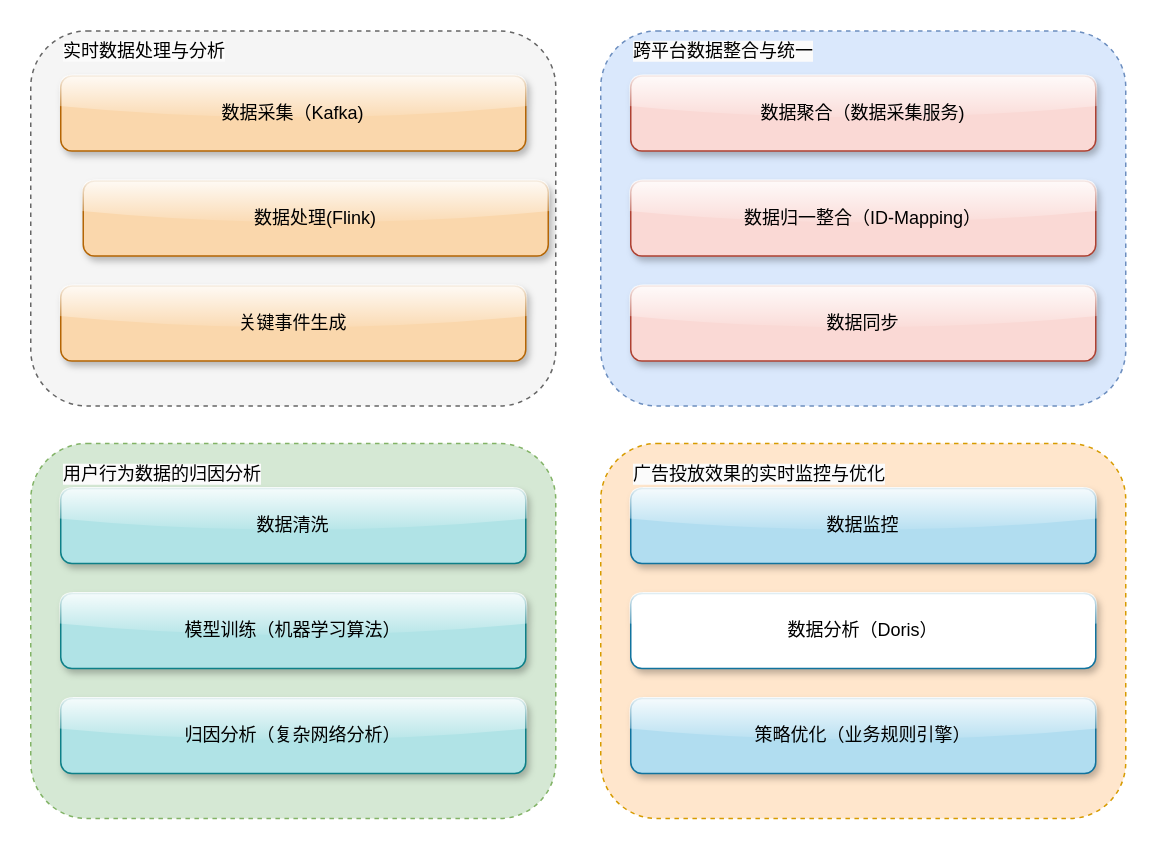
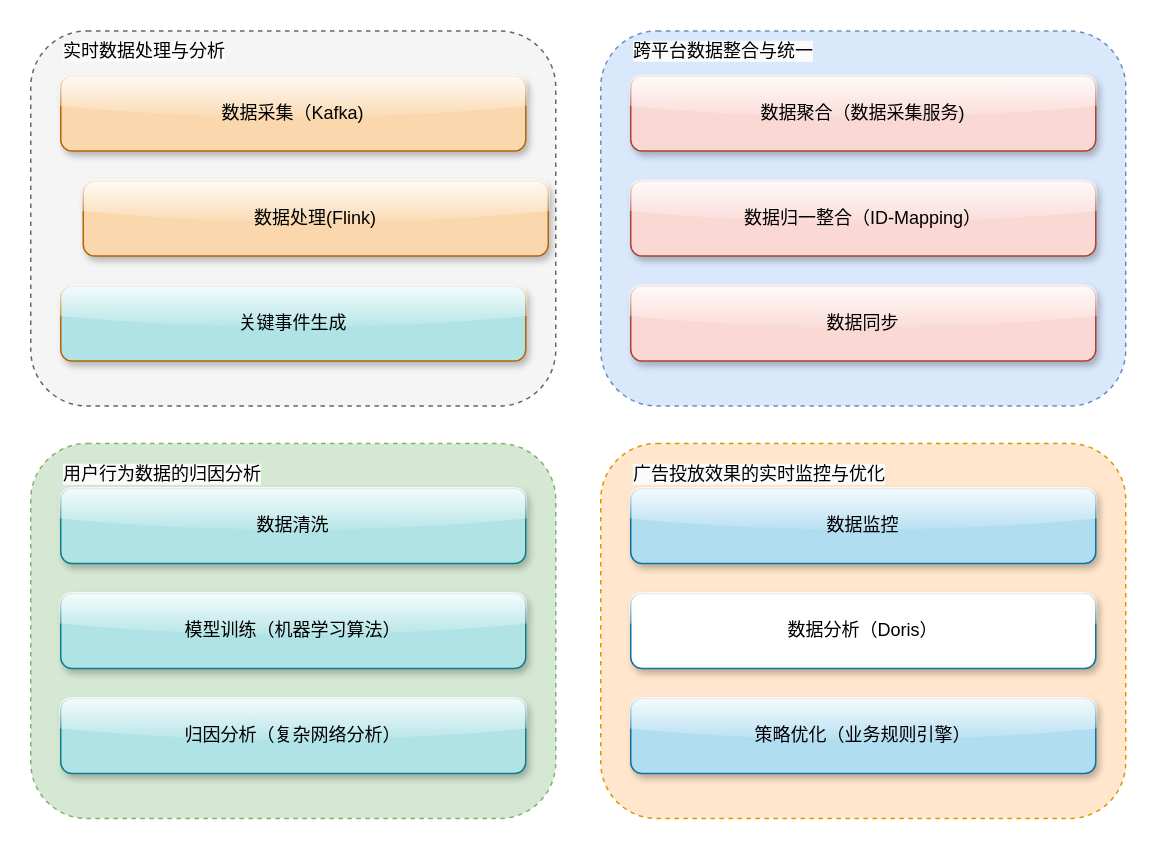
(293, 323) -> (293, 323)
